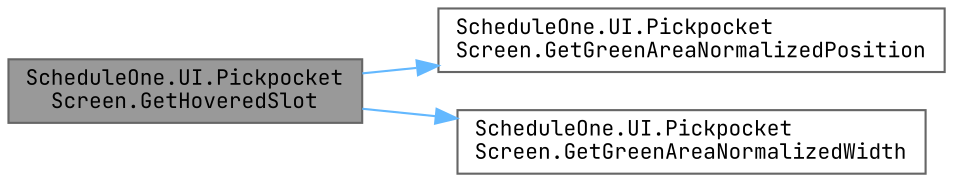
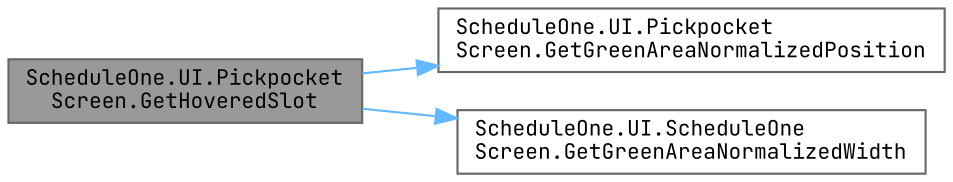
(692, 142) -> (692, 142)
